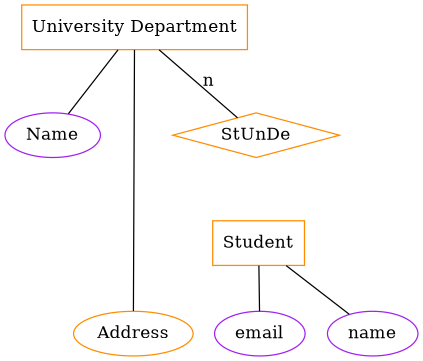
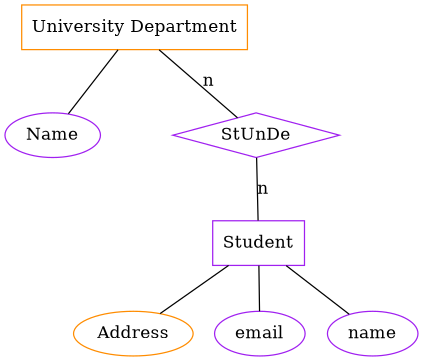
(256, 135) -> (256, 135)
(134, 180) -> (194, 290)
none -> (257, 189)
(259, 243) -> (259, 243)
